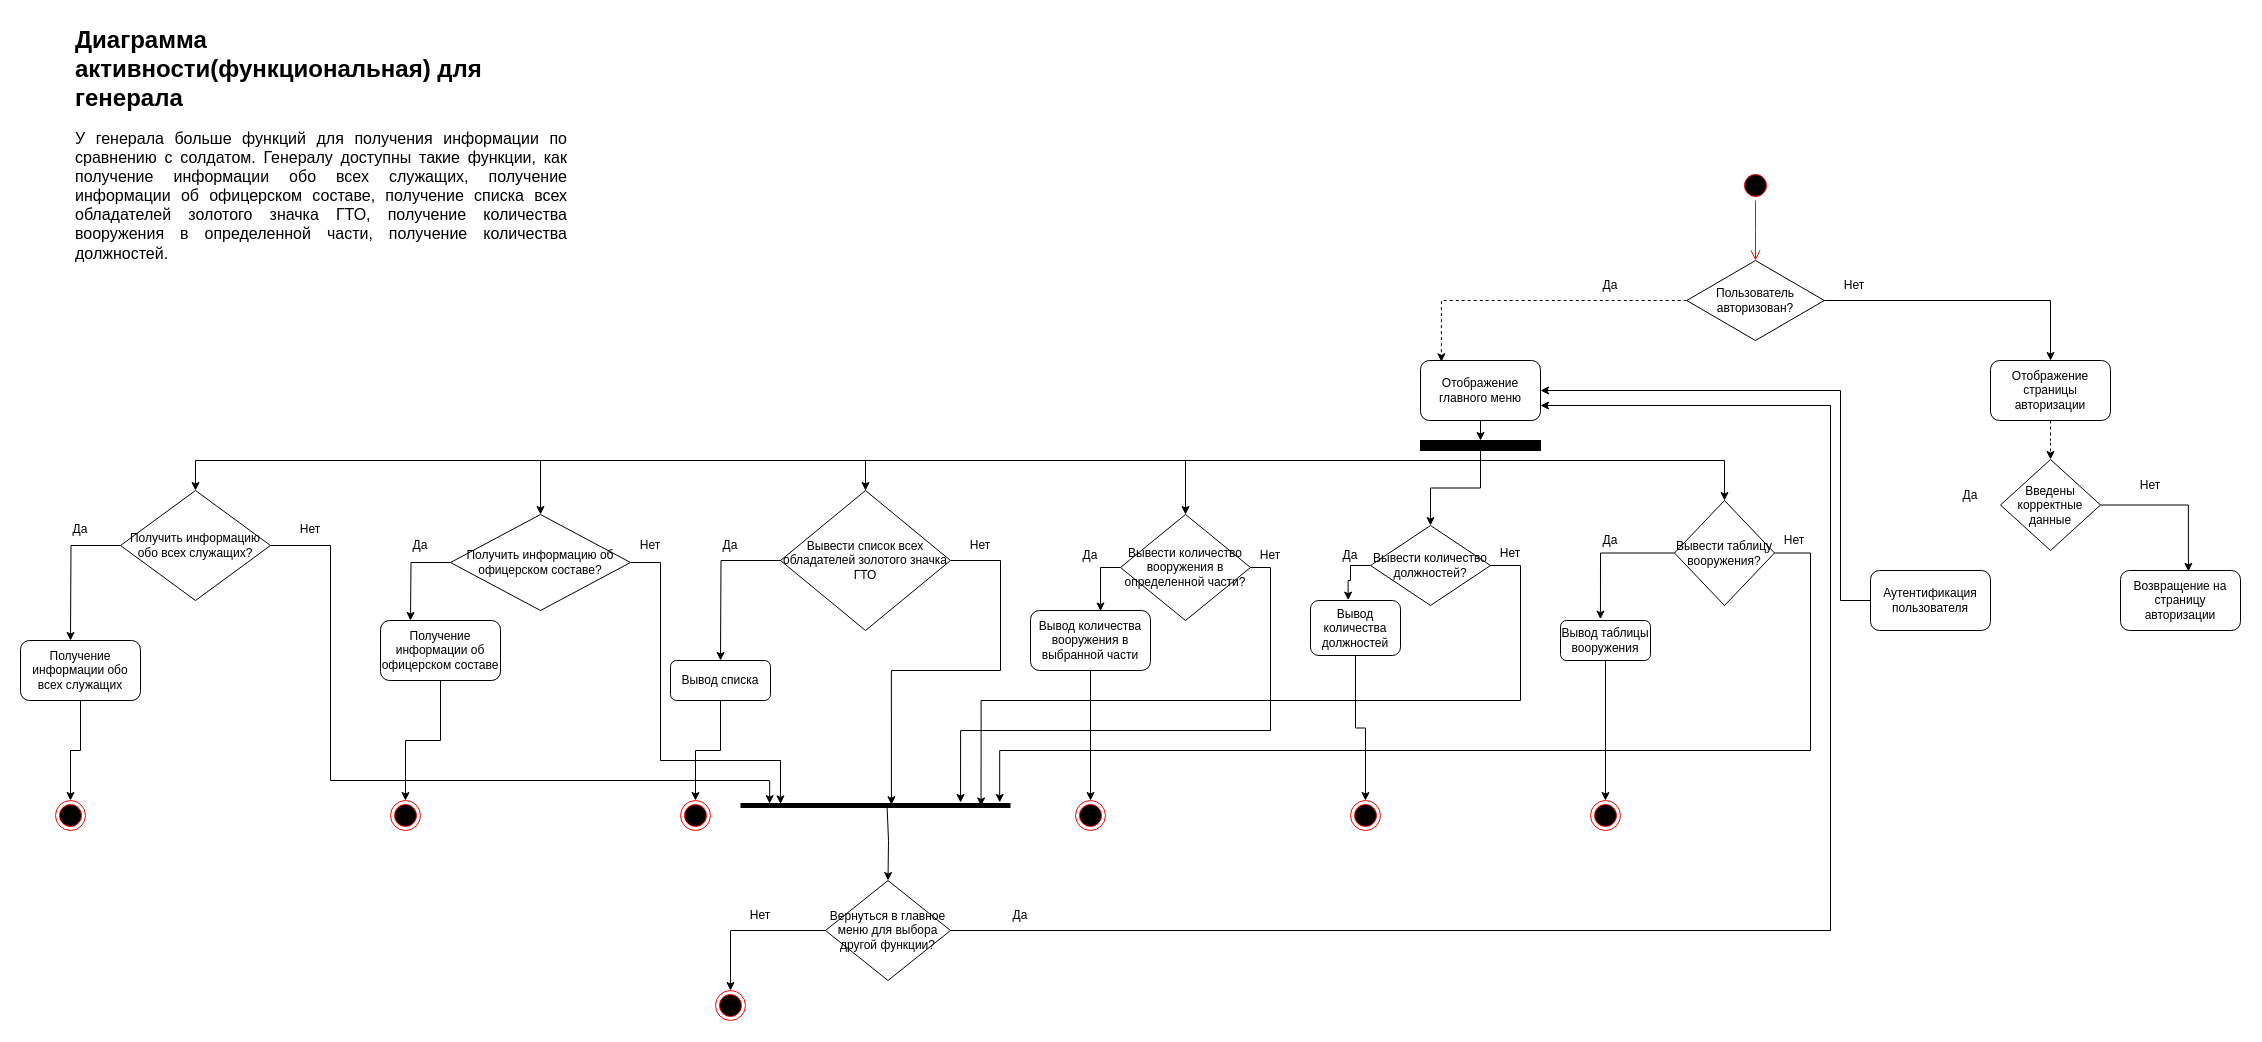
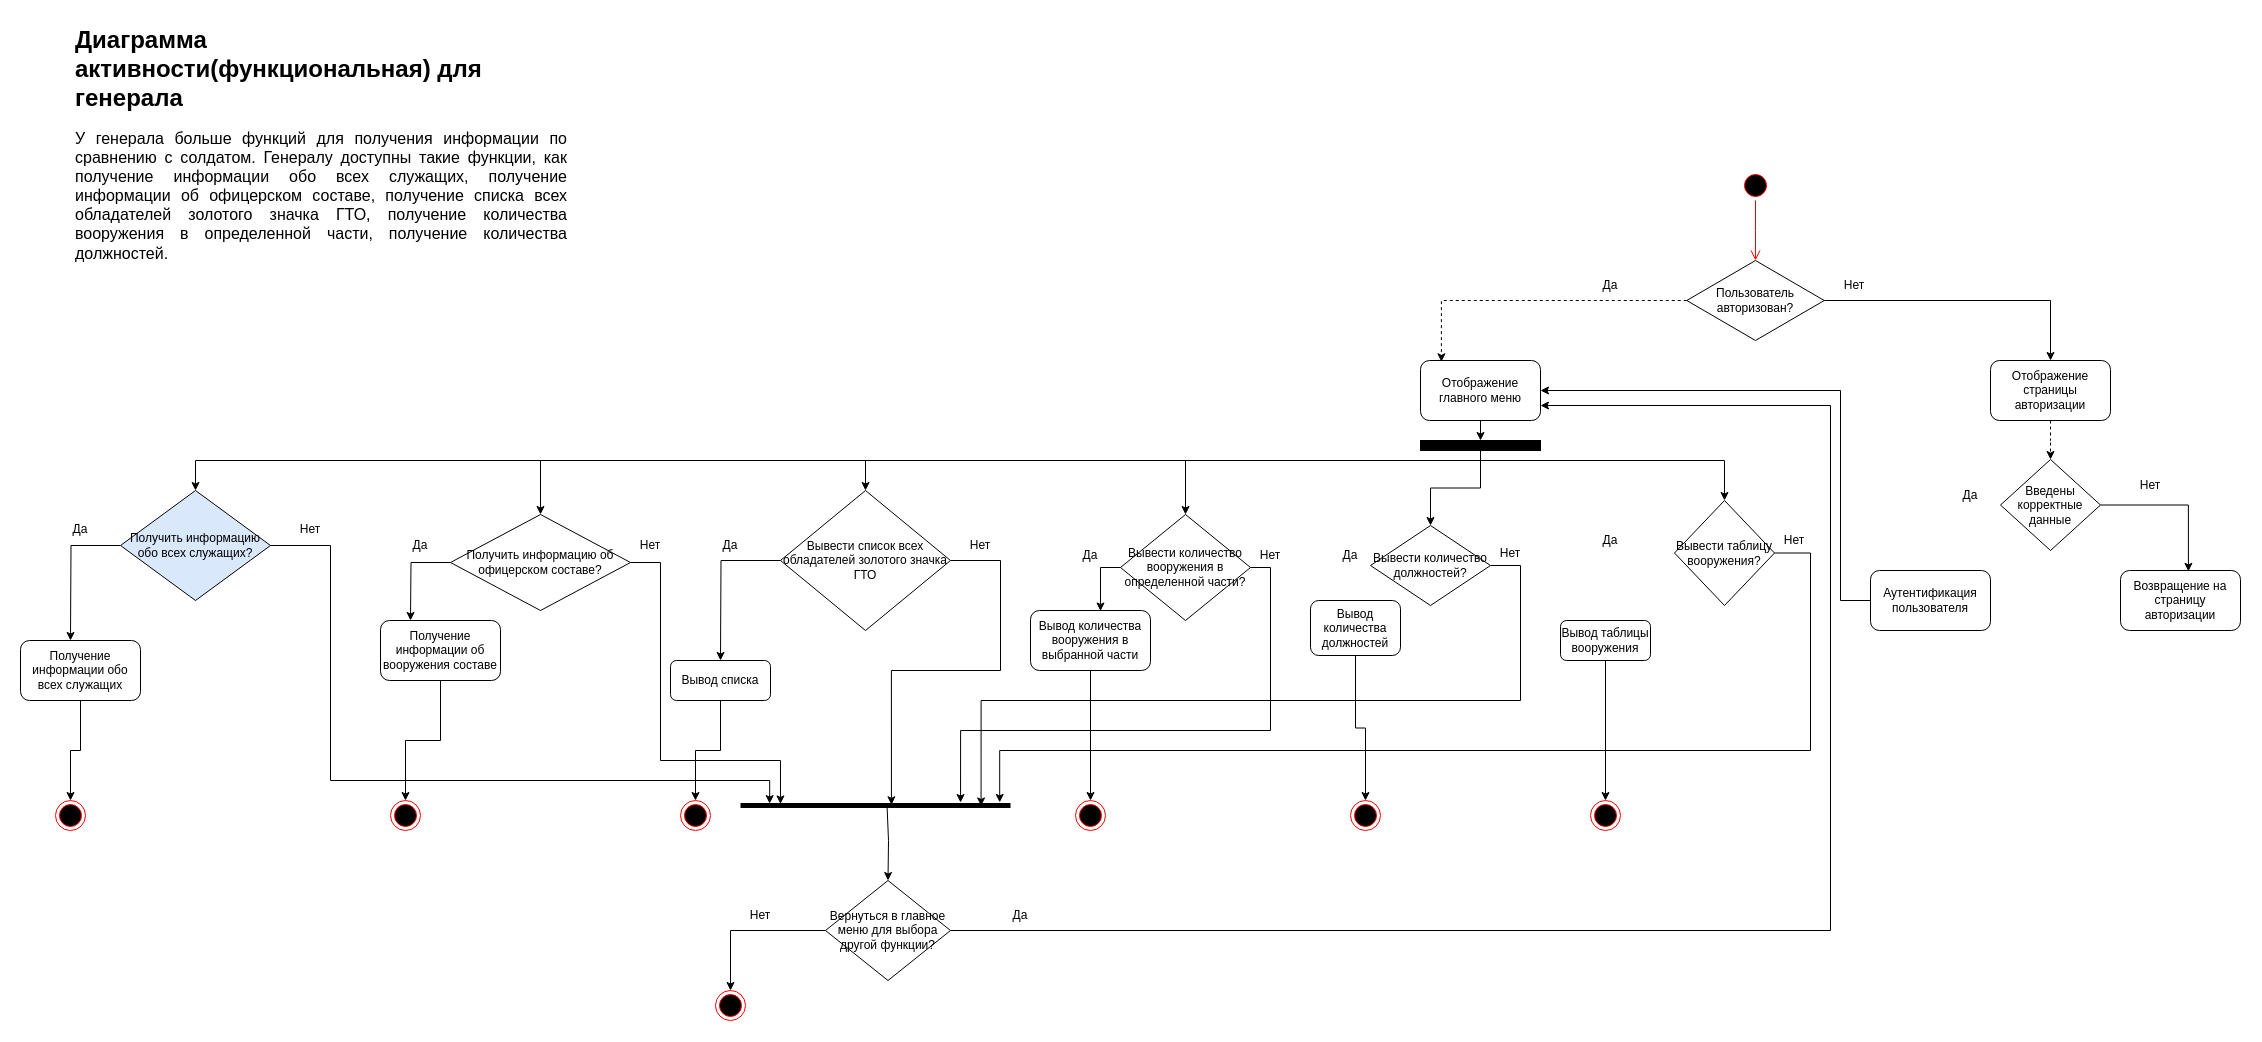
(196, 546) -> (196, 546)
(1609, 553) -> none
(1351, 571) -> none
(441, 651) -> (441, 651)
